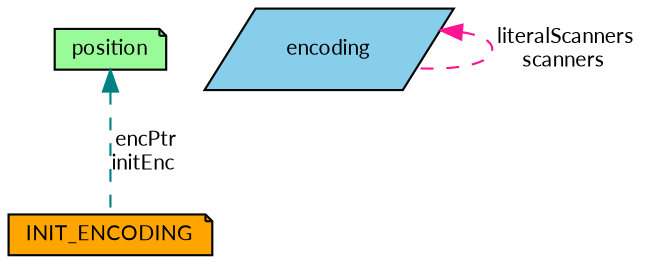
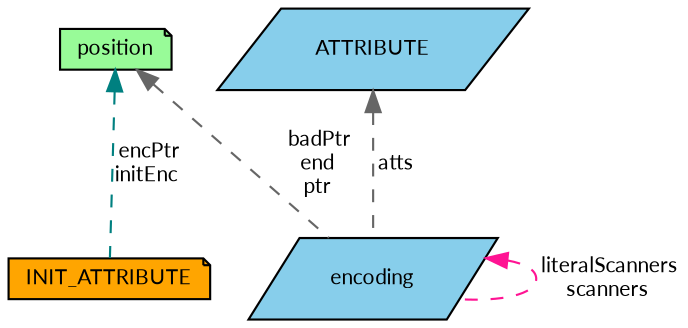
none -> (373, 49)
none -> (241, 161)
(110, 235) -> (109, 279)
